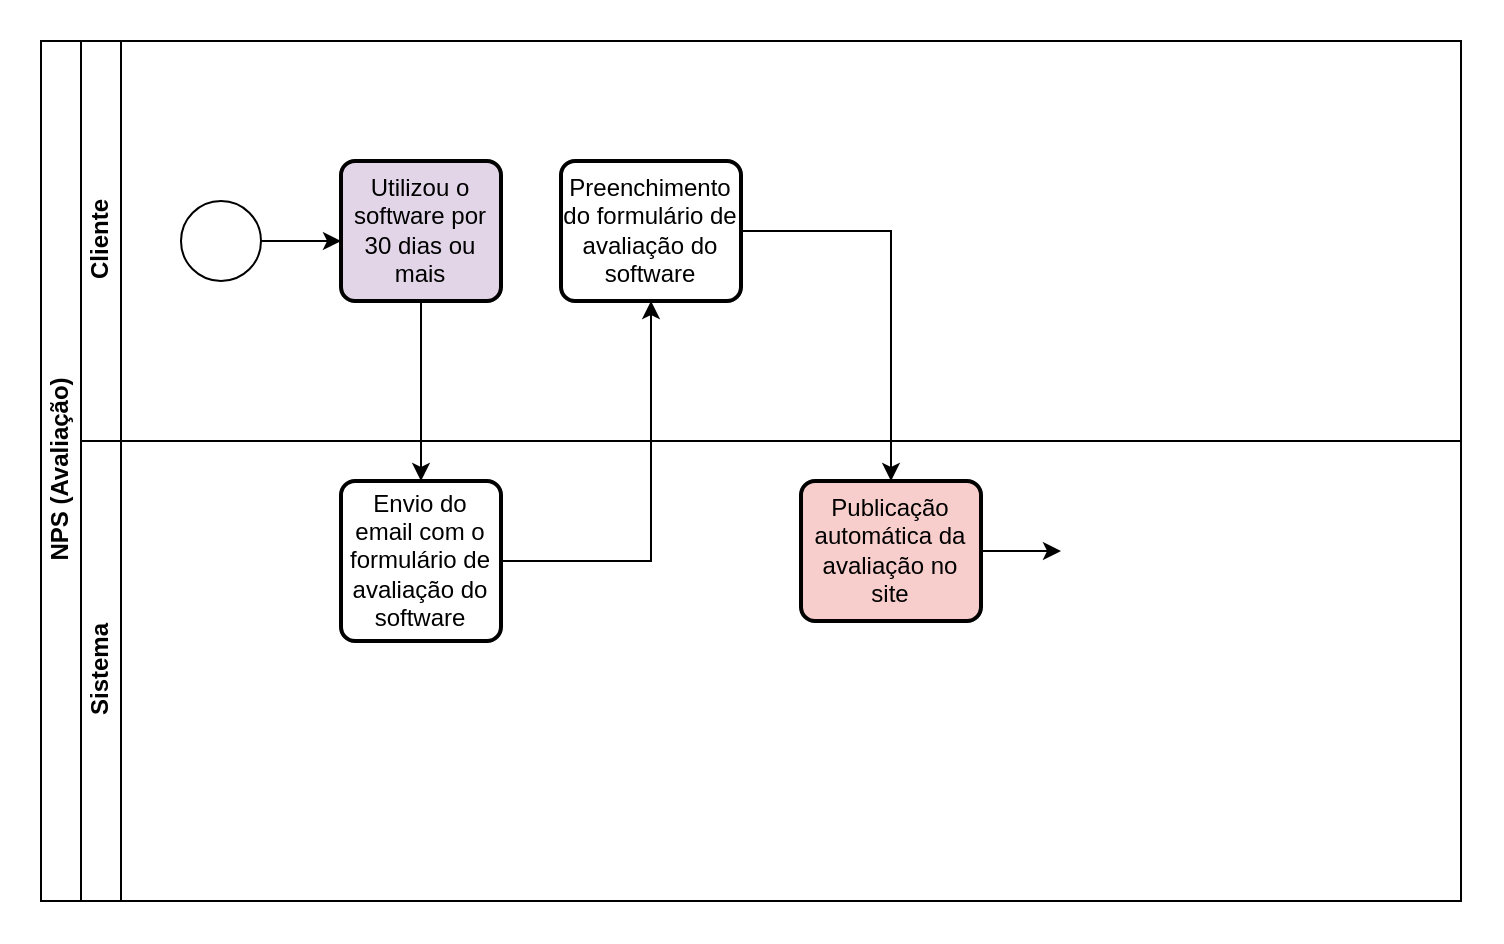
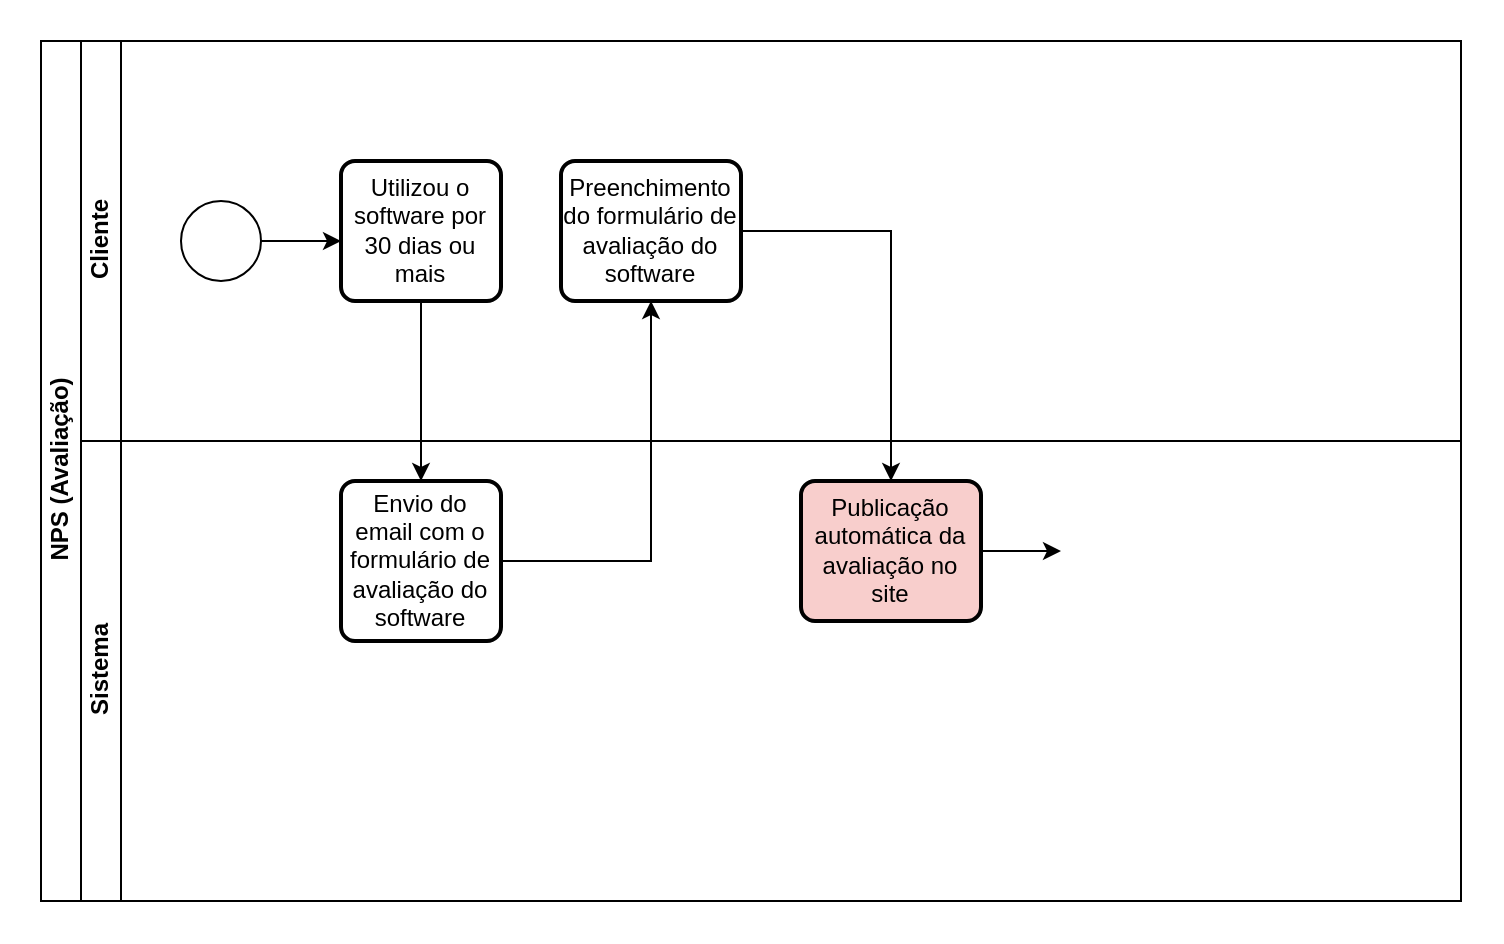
(421, 231) -> (421, 231)
